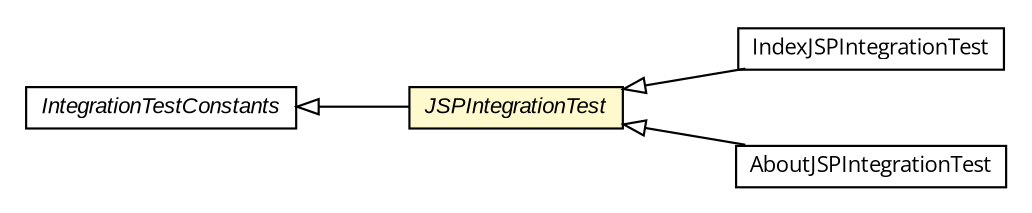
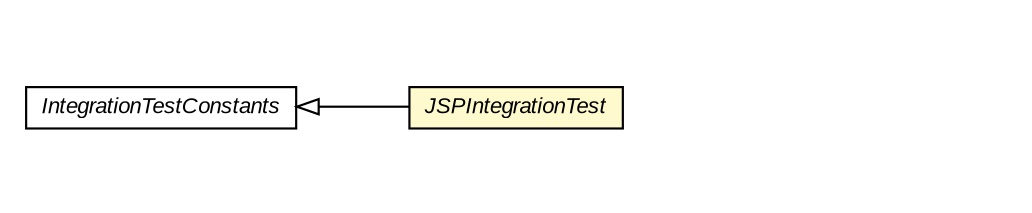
(871, 48) -> none
(871, 166) -> none
